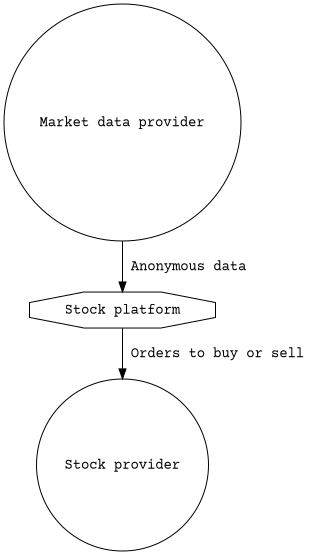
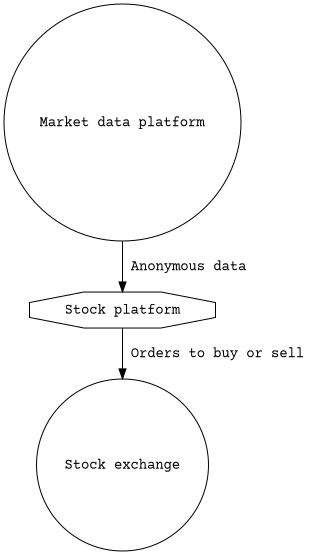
(122, 122) -> (122, 122)
(122, 465) -> (122, 465)
